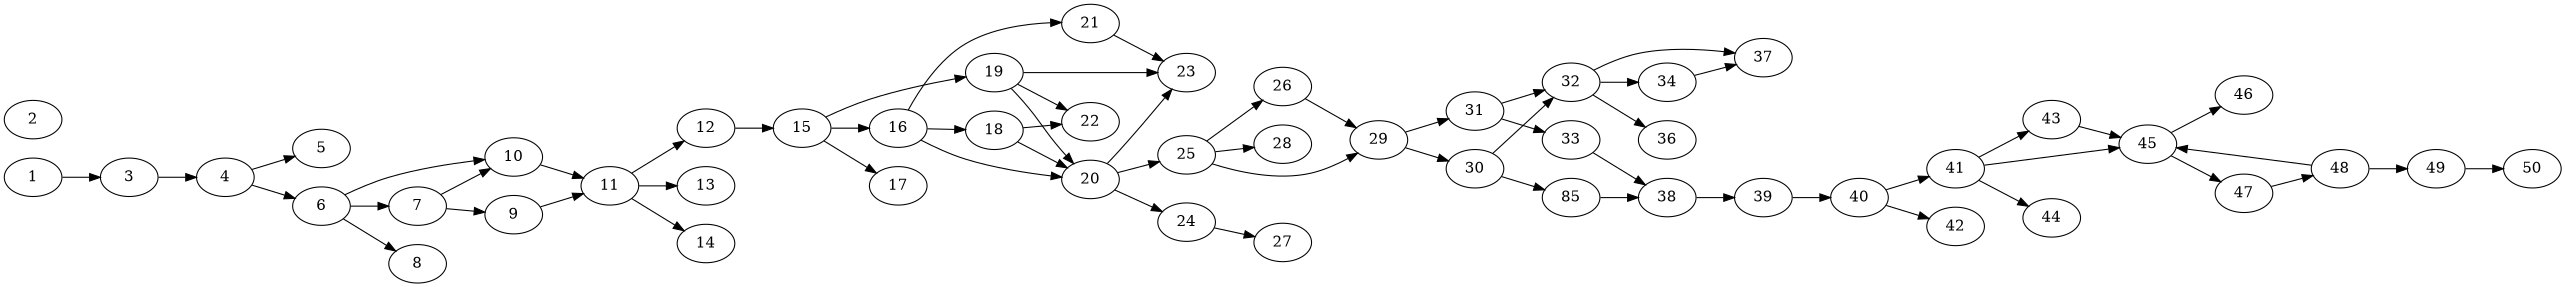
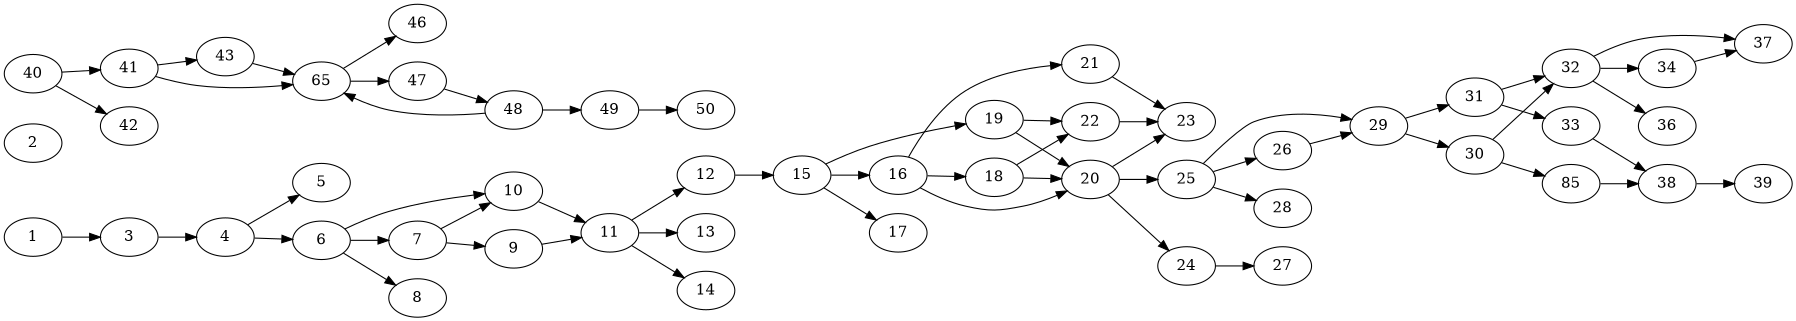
(1085, 73) -> (1133, 122)
(2148, 144) -> (321, 81)
(1806, 198) -> none
(2052, 218) -> none
